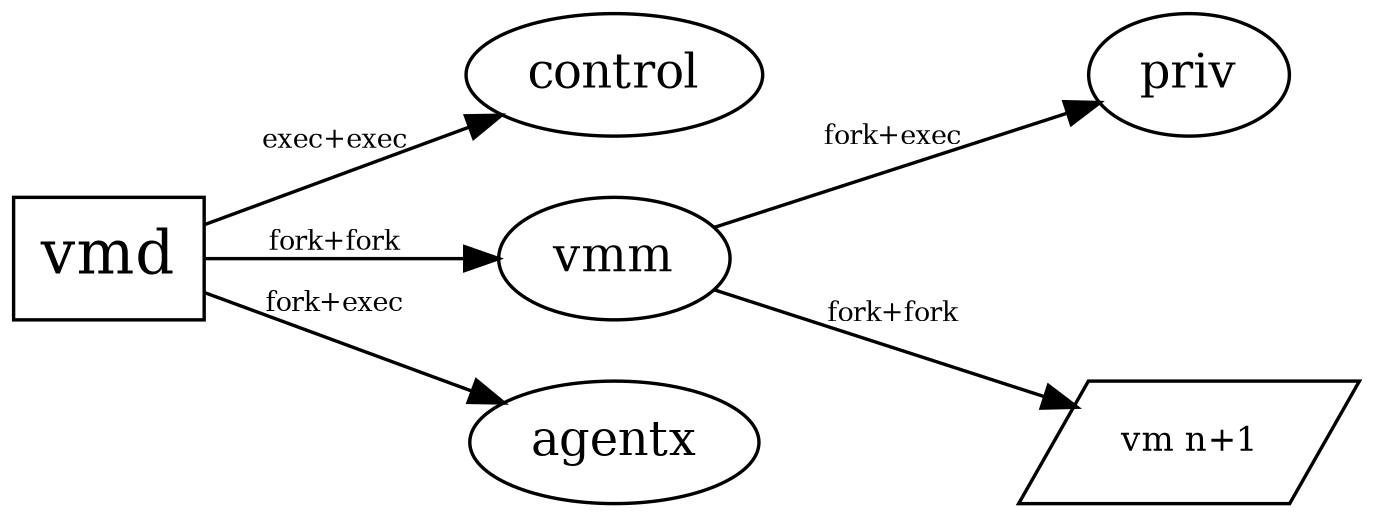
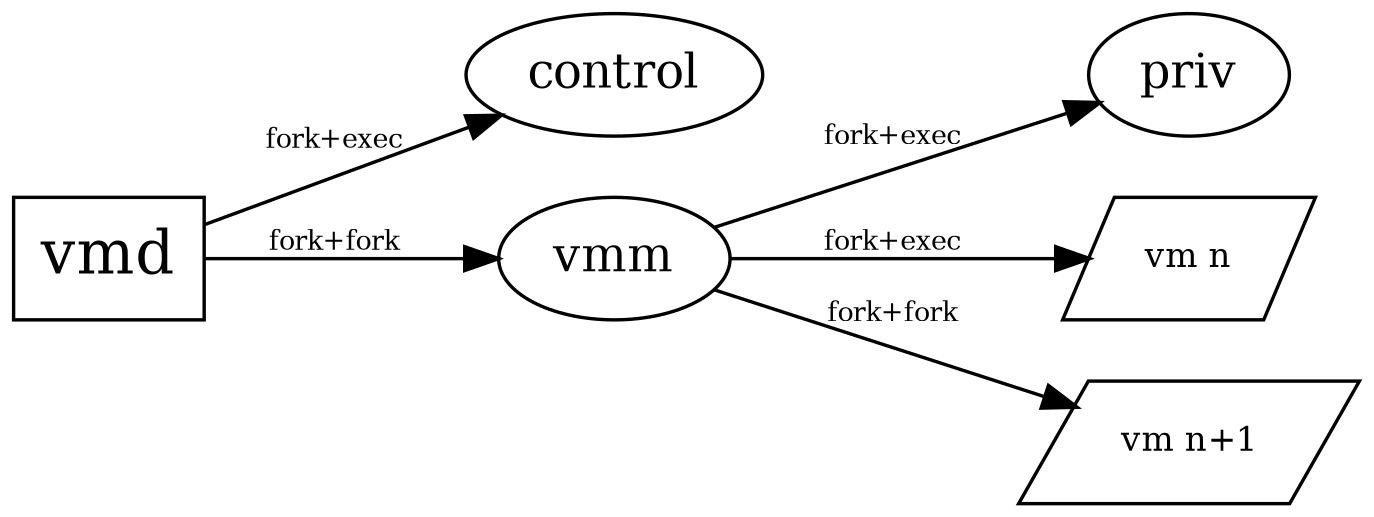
(335, 141) -> (335, 141)
none -> (1189, 259)
(614, 442) -> none
